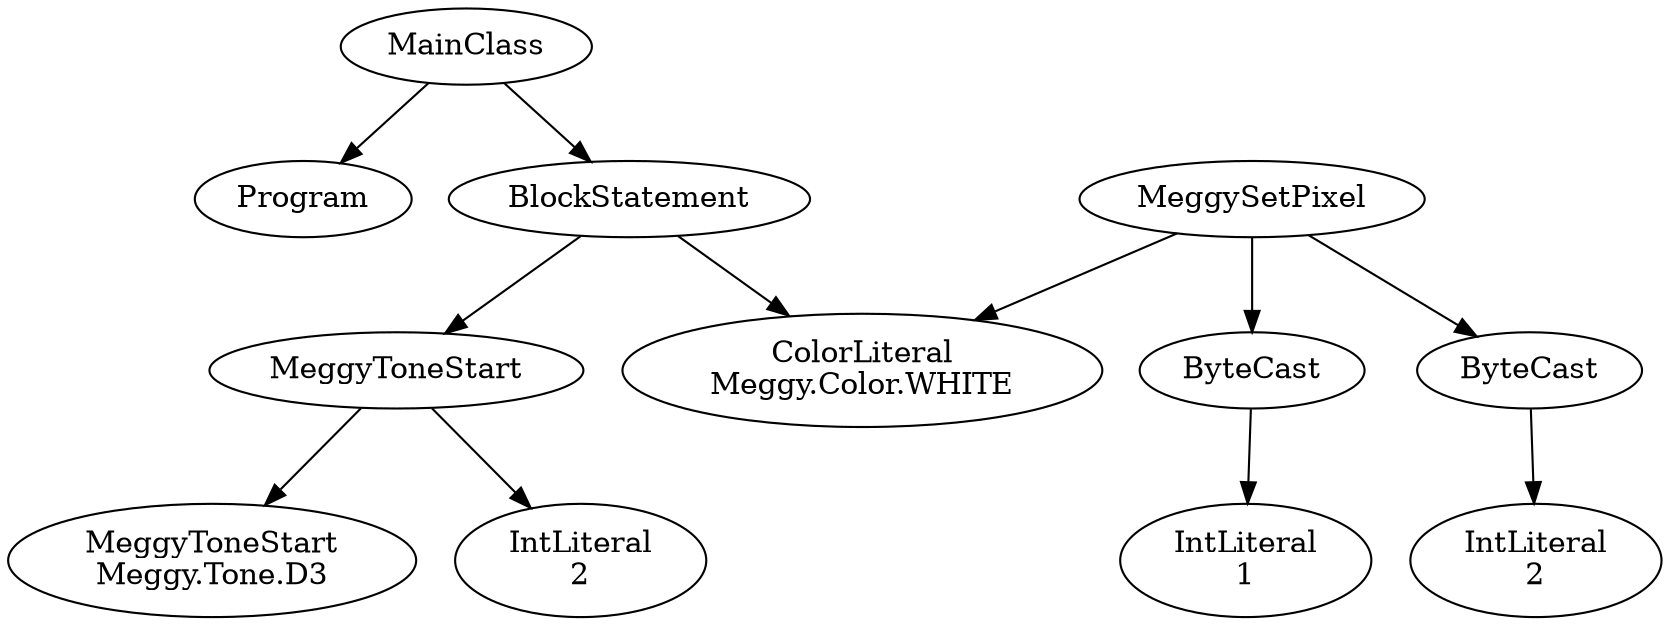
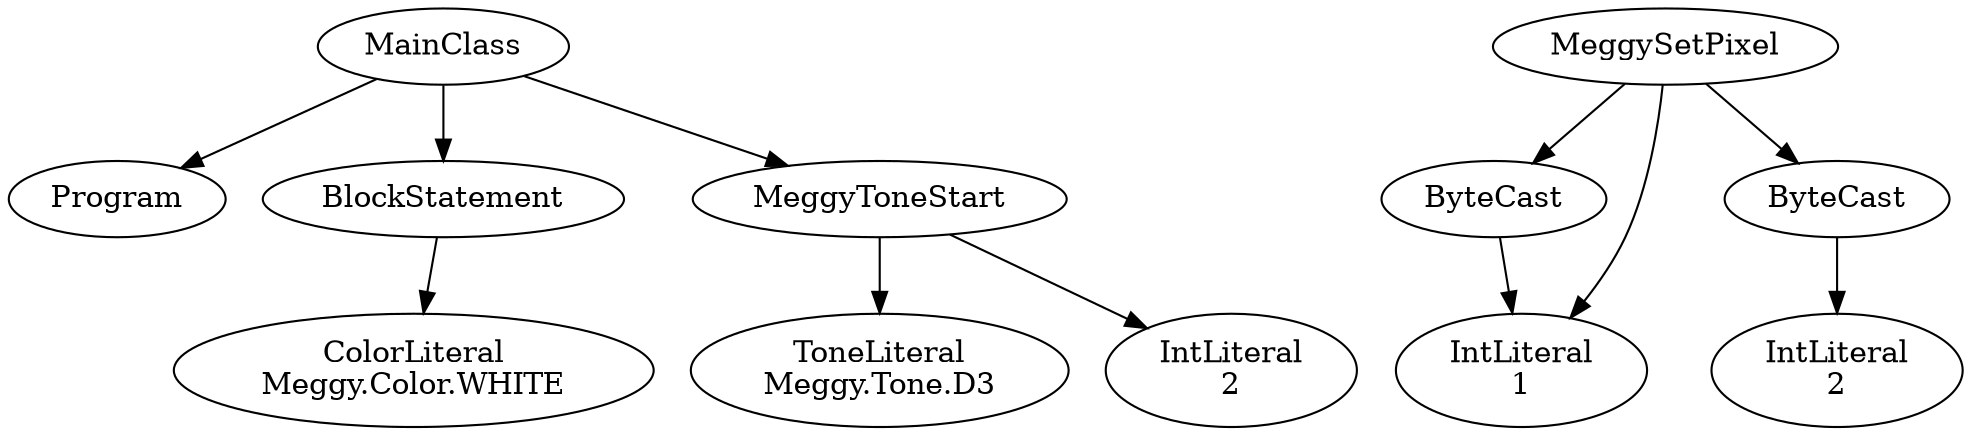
(1086, 272) -> (1640, 200)
(522, 278) -> (646, 117)
(212, 560) -> (880, 370)
